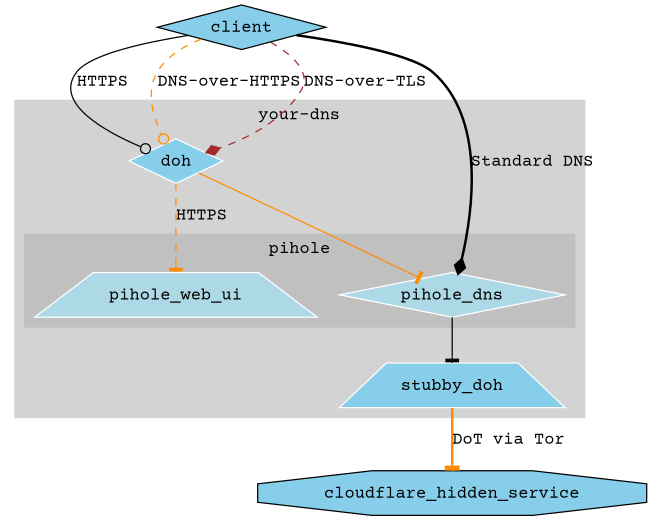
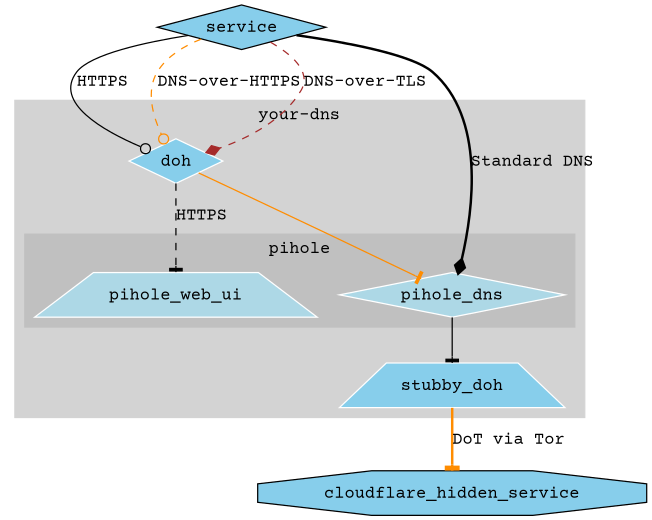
(242, 27) -> (242, 27)
(176, 225) -> (176, 225)
